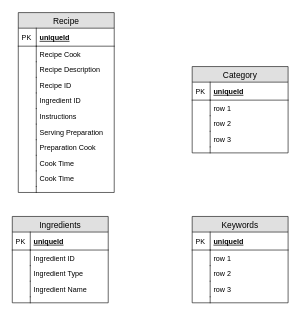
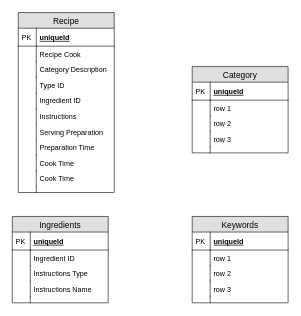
(72, 70) -> (77, 70)
(56, 85) -> (53, 85)
(70, 148) -> (69, 148)
(62, 274) -> (66, 274)
(62, 289) -> (66, 289)
